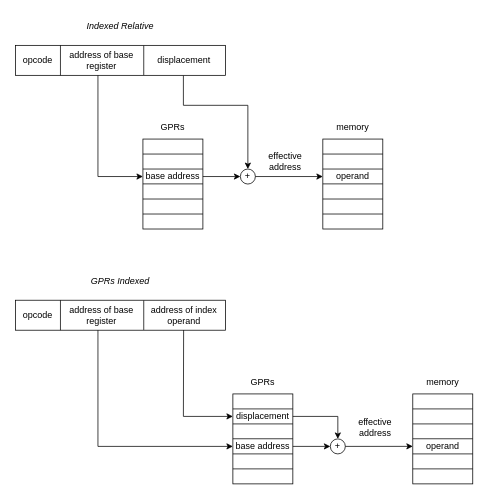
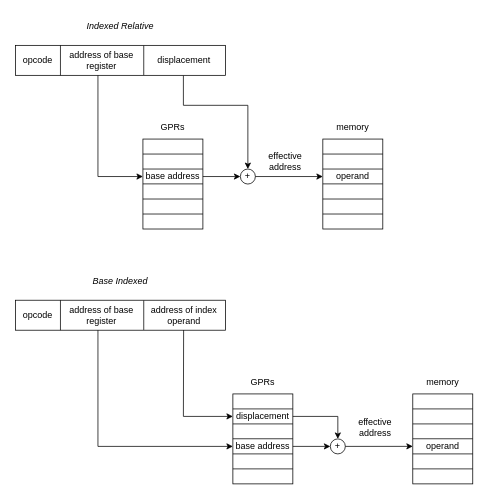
(120, 282) -> (120, 282)
